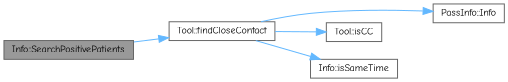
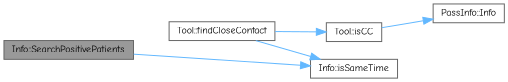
(342, 11) -> (402, 24)
(146, 40) -> (217, 60)
